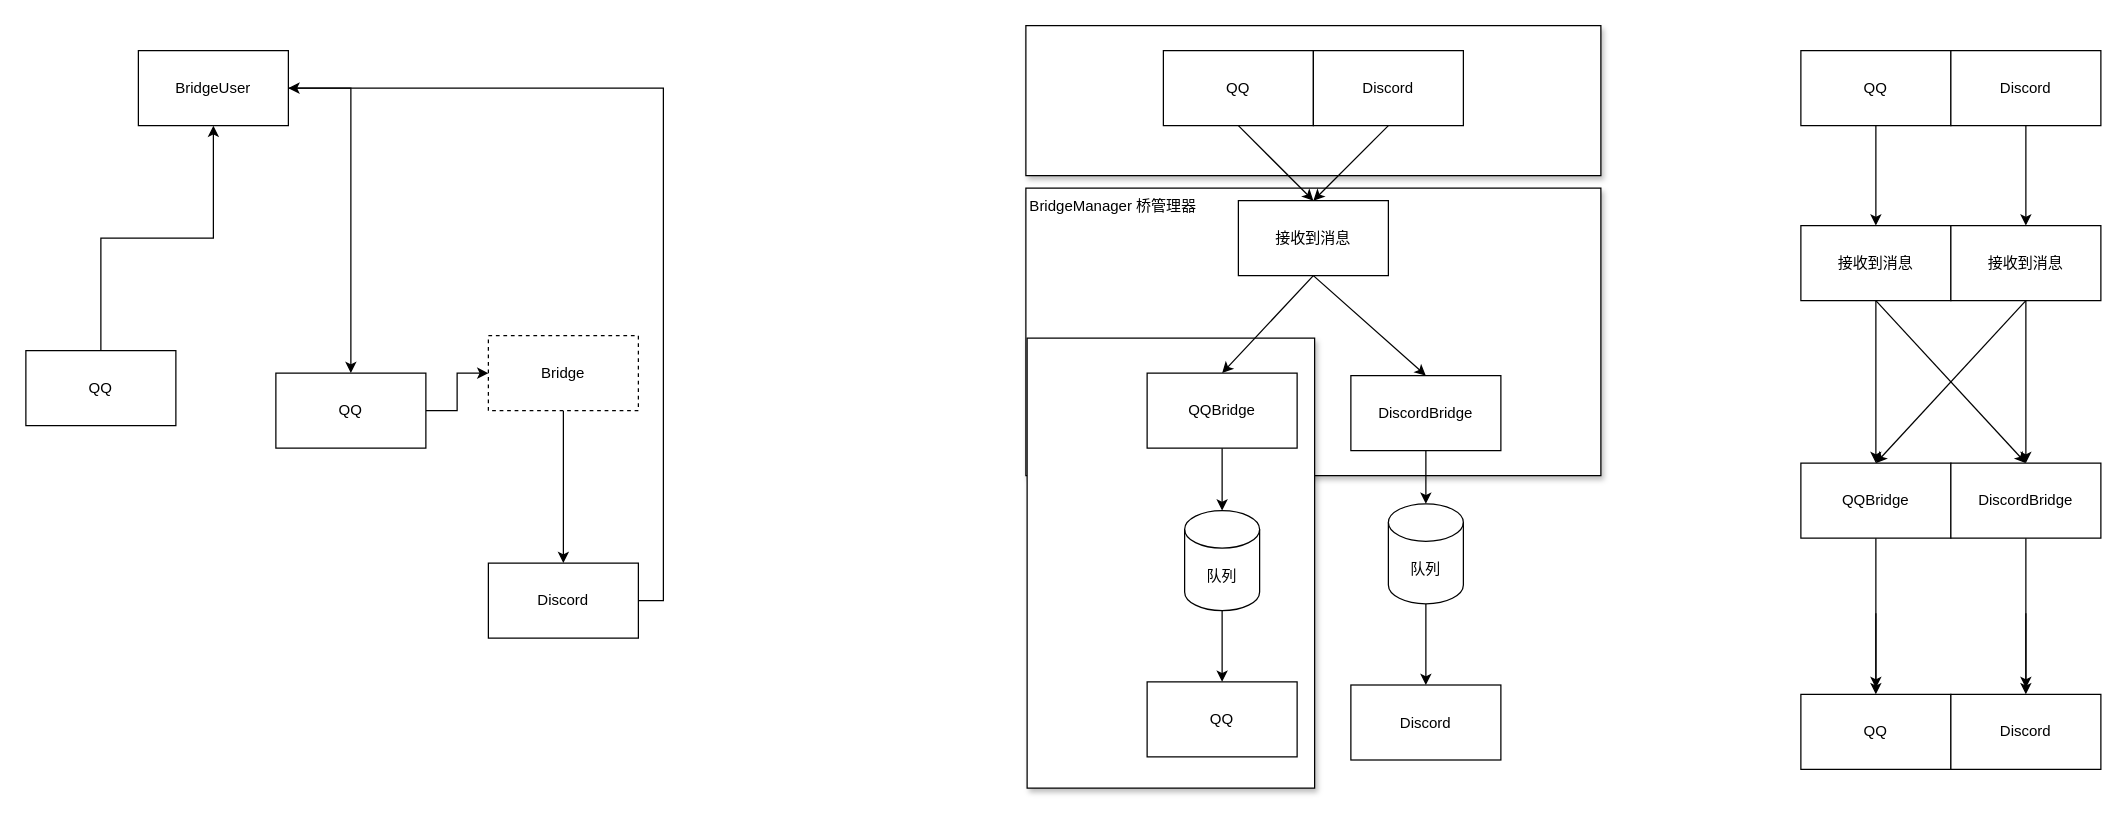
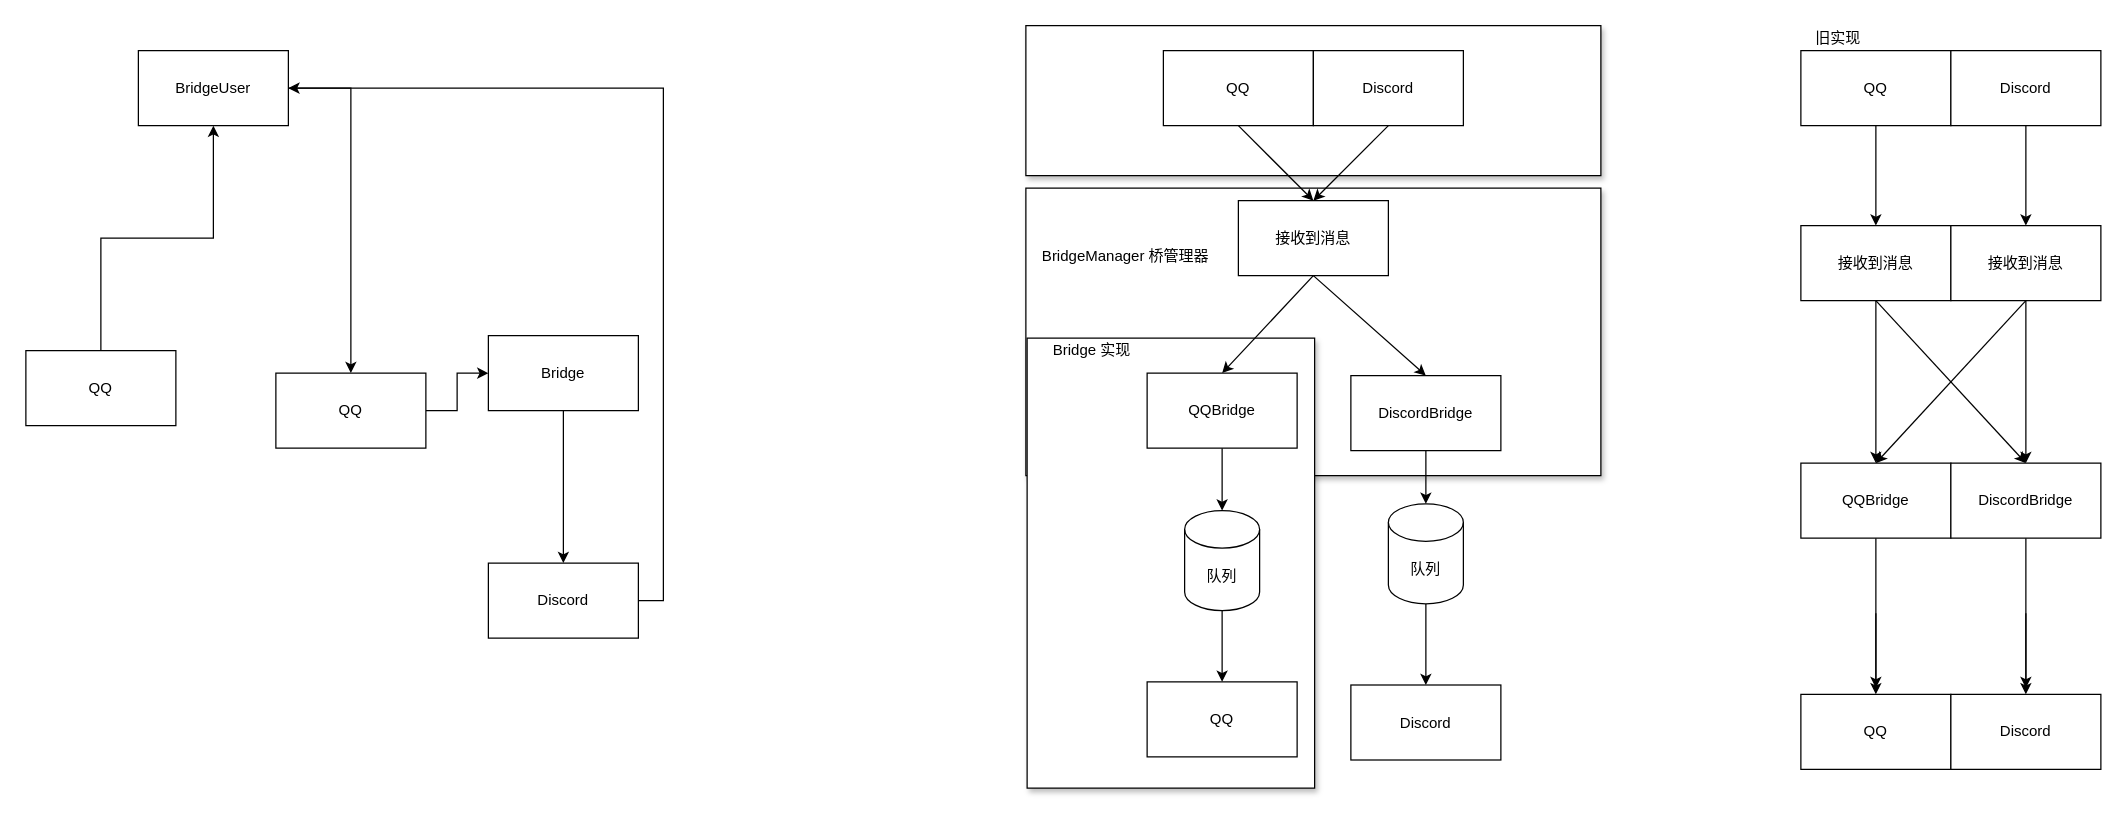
none -> (1838, 38)
(1113, 207) -> (1126, 257)
none -> (1092, 351)
(563, 373) -> (563, 373)
